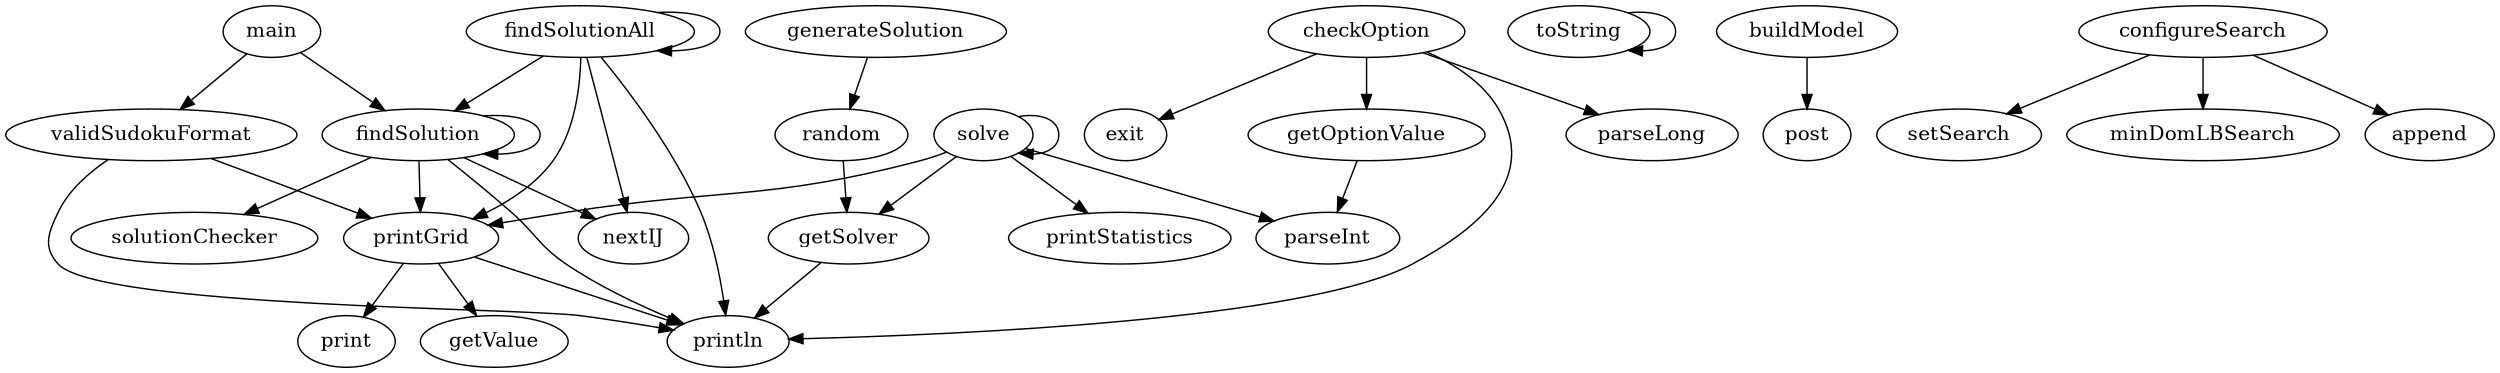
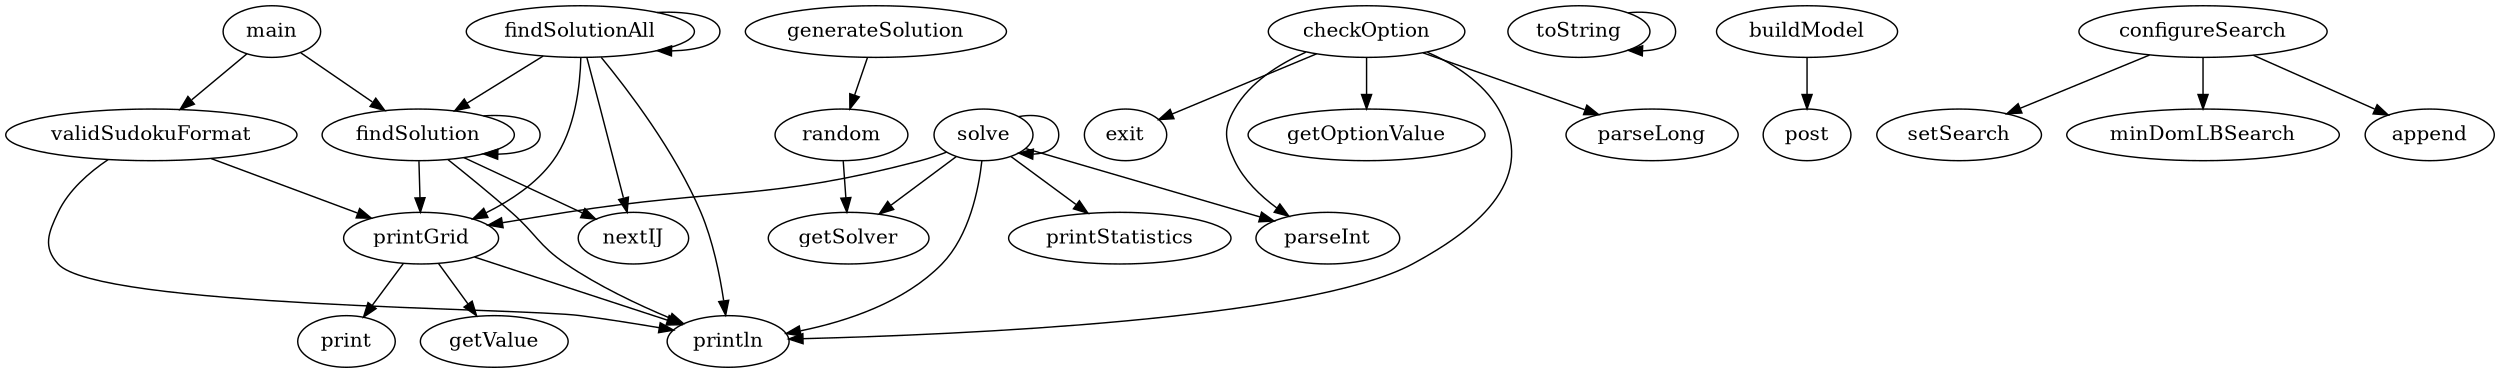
(1350, 179) -> (1229, 121)
(194, 238) -> none
(793, 286) -> (925, 279)
